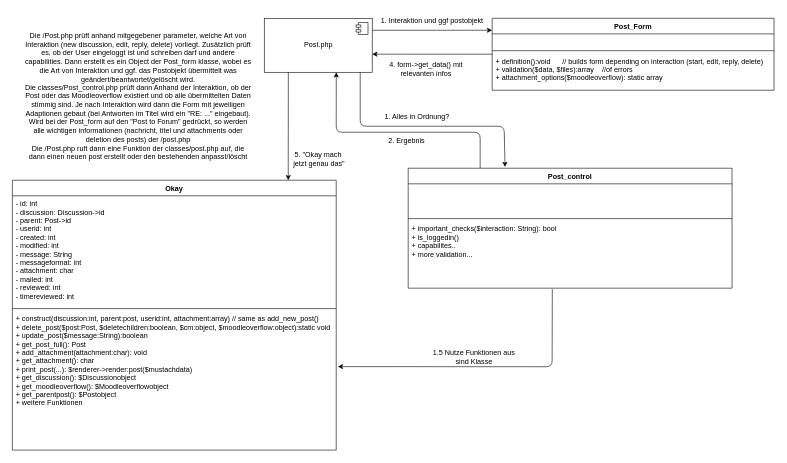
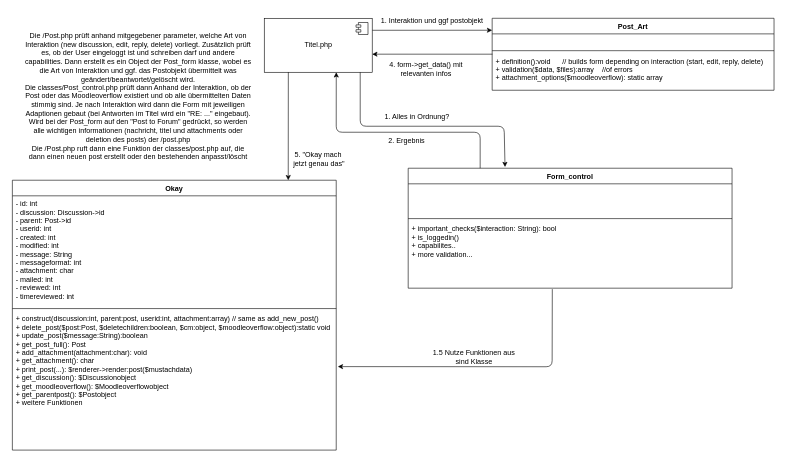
(633, 26) -> (633, 26)
(319, 45) -> (319, 45)
(570, 176) -> (570, 176)
